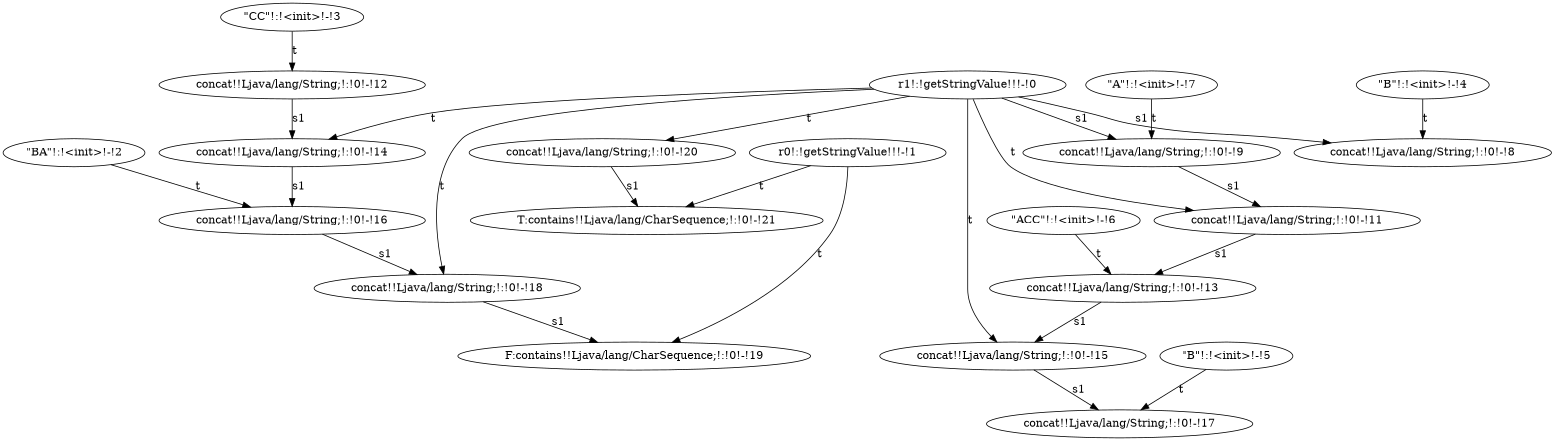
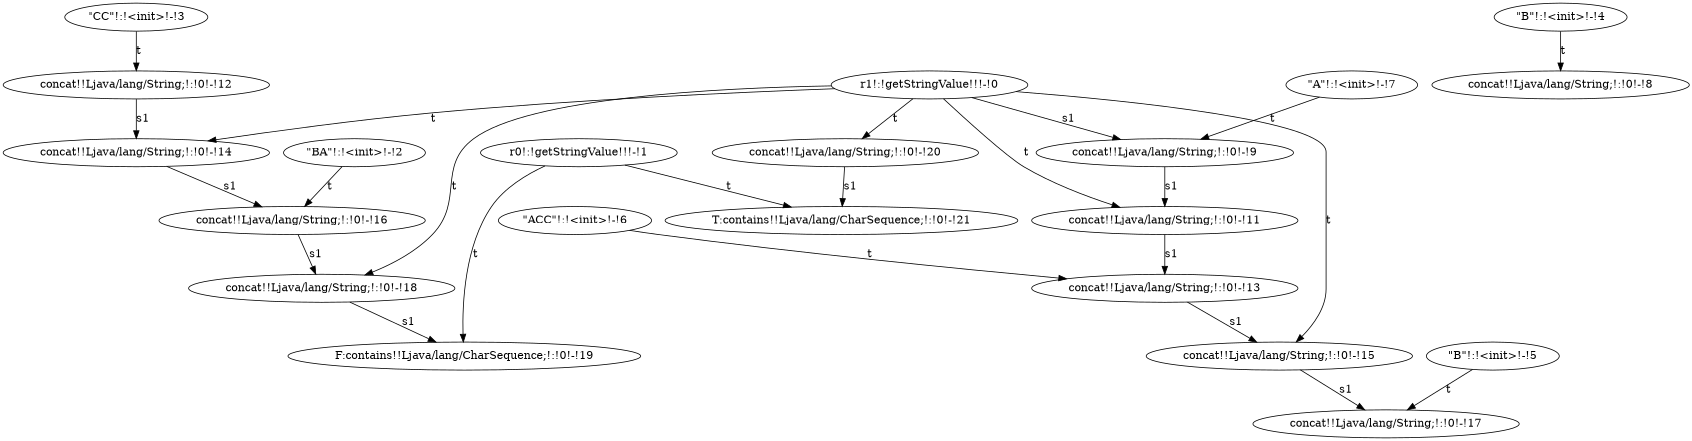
(1169, 130) -> none
